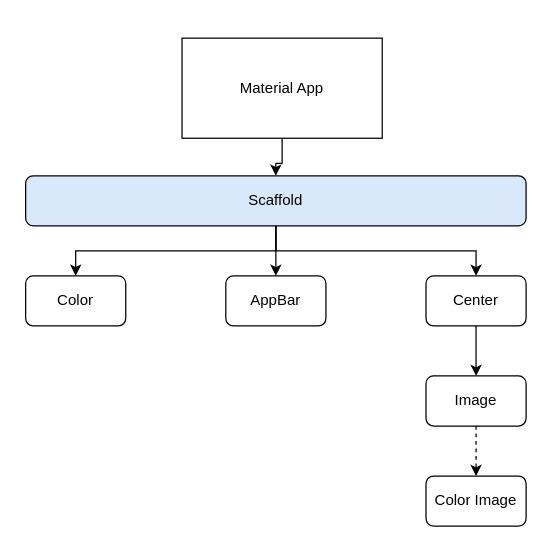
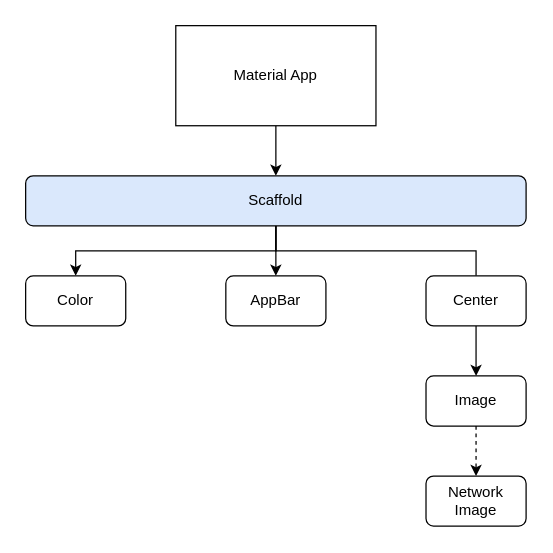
(282, 88) -> (276, 76)
(476, 266) -> (476, 269)
(476, 501) -> (476, 501)
